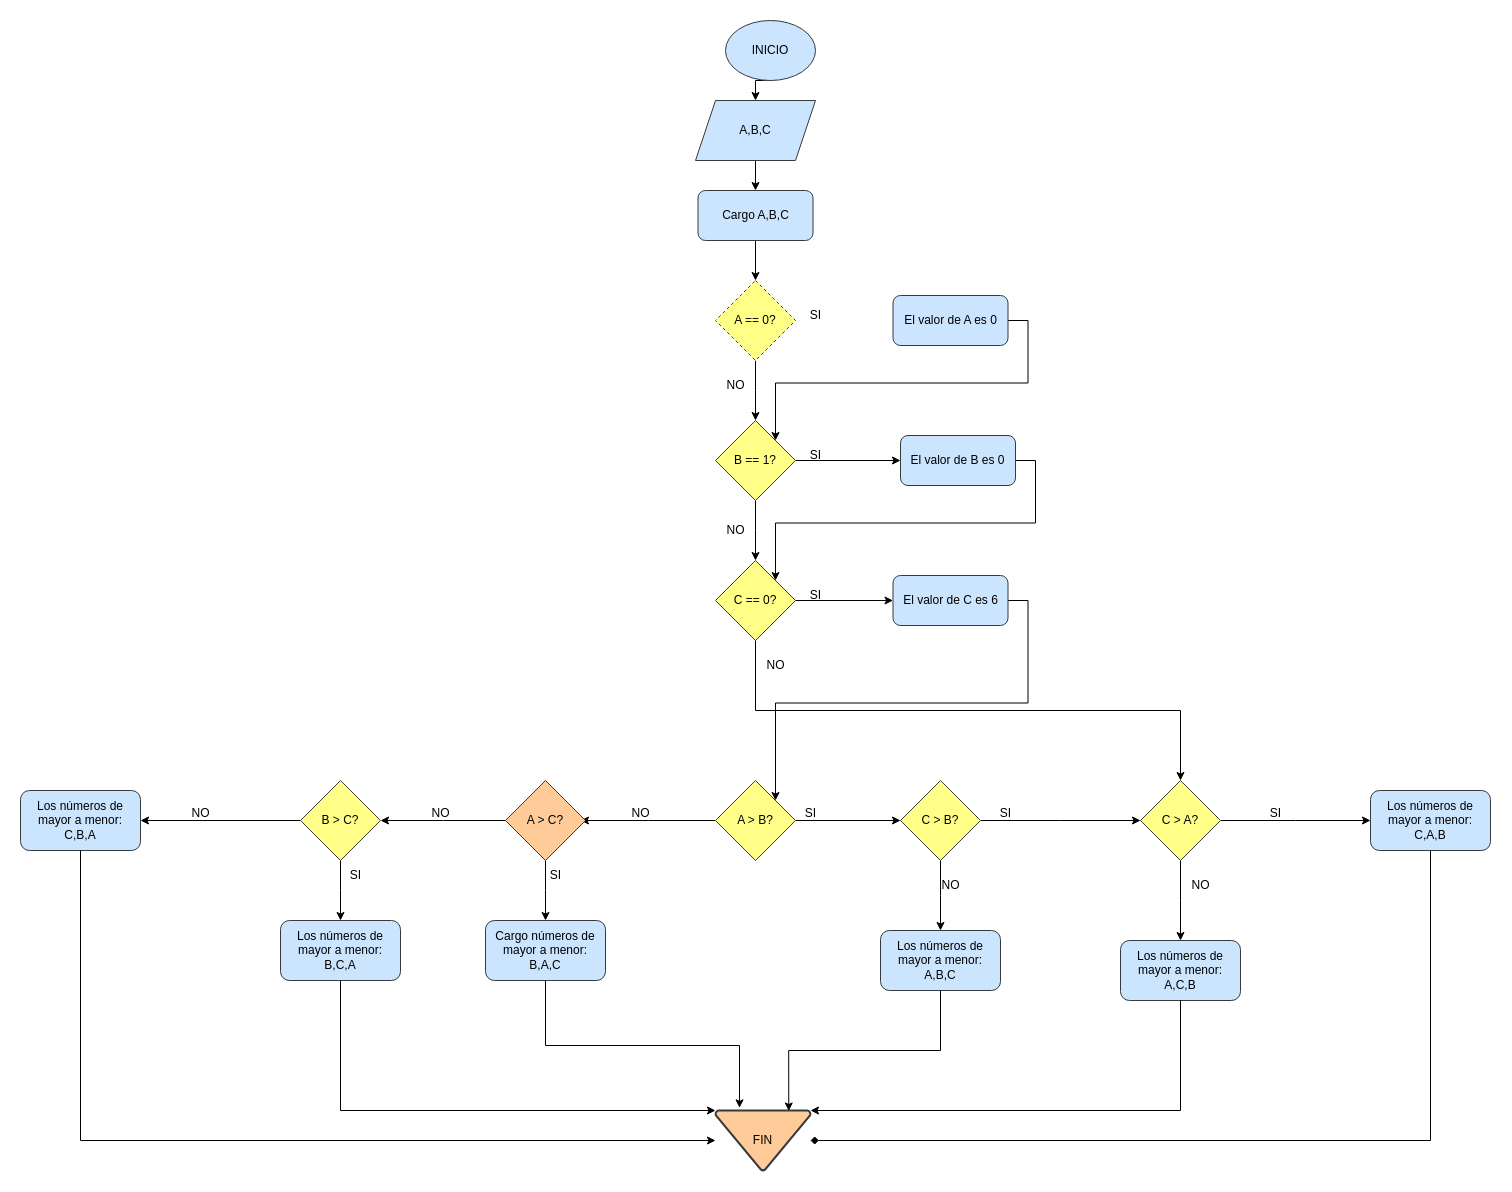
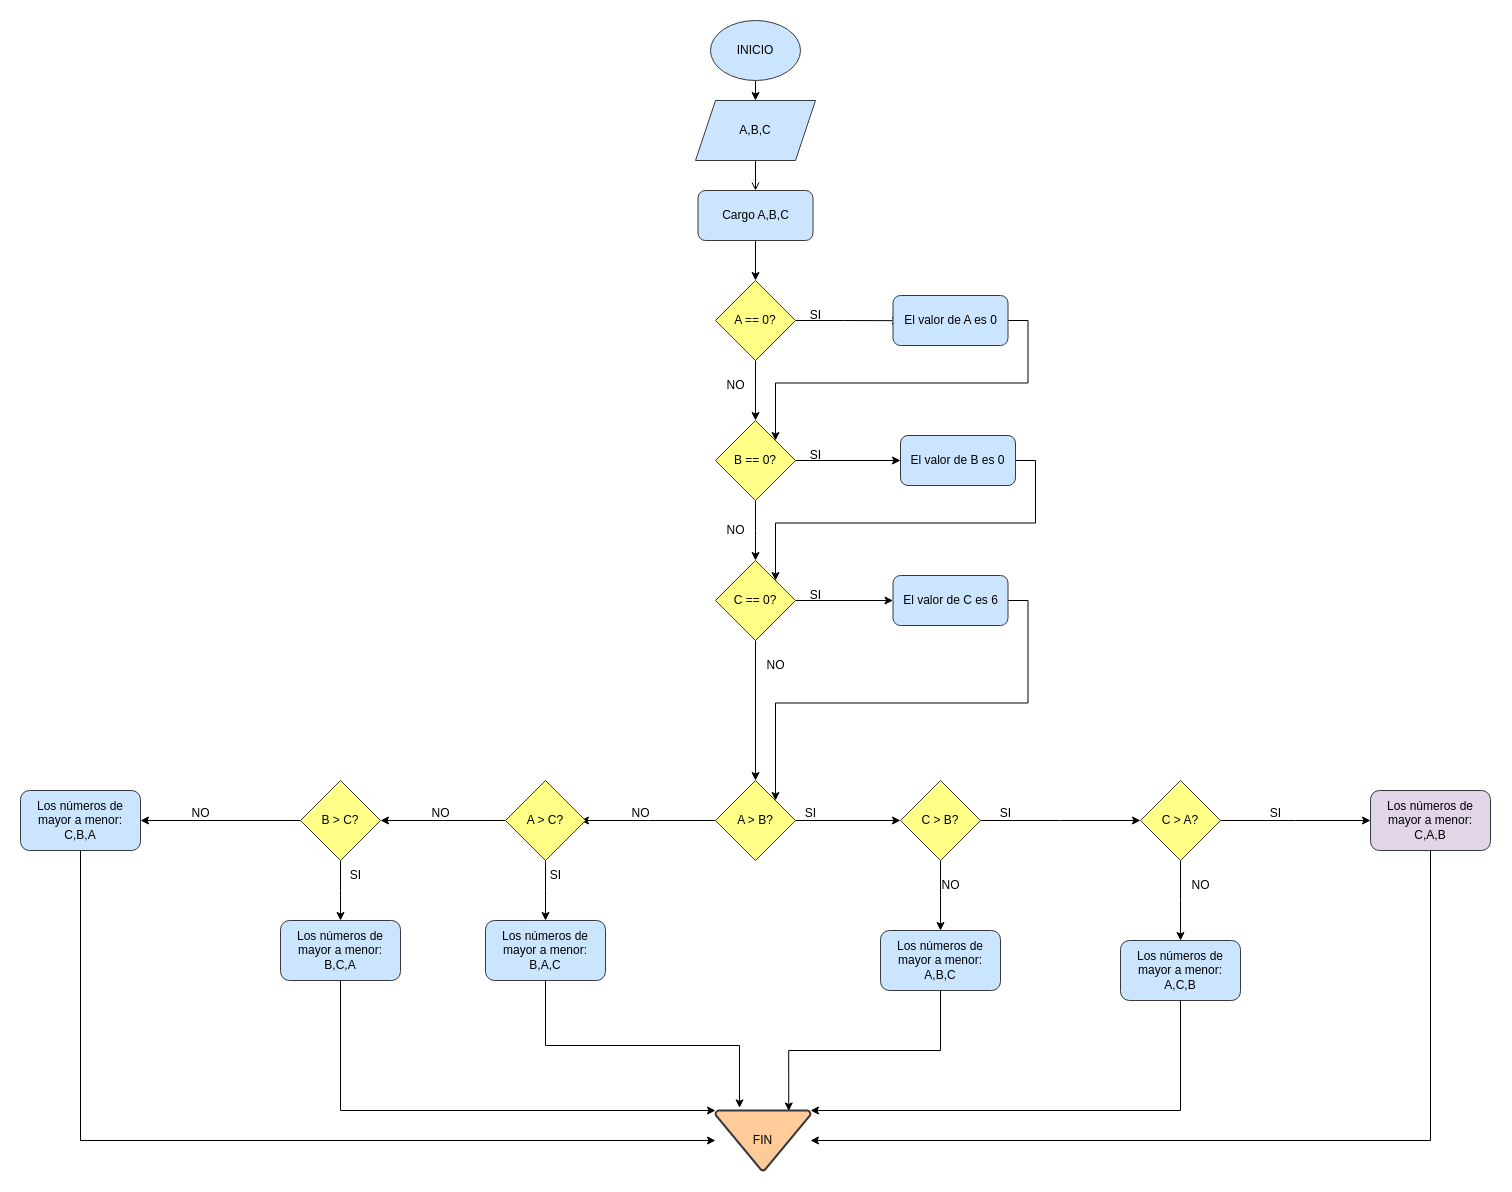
(771, 51) -> (756, 51)
(756, 182) -> (756, 183)
(756, 321) -> (756, 321)
none -> (844, 321)
(756, 461) -> (756, 461)
(998, 711) -> (756, 741)
(546, 821) -> (546, 821)
(1431, 821) -> (1431, 821)
(546, 951) -> (546, 951)
(819, 1141) -> (818, 1141)
